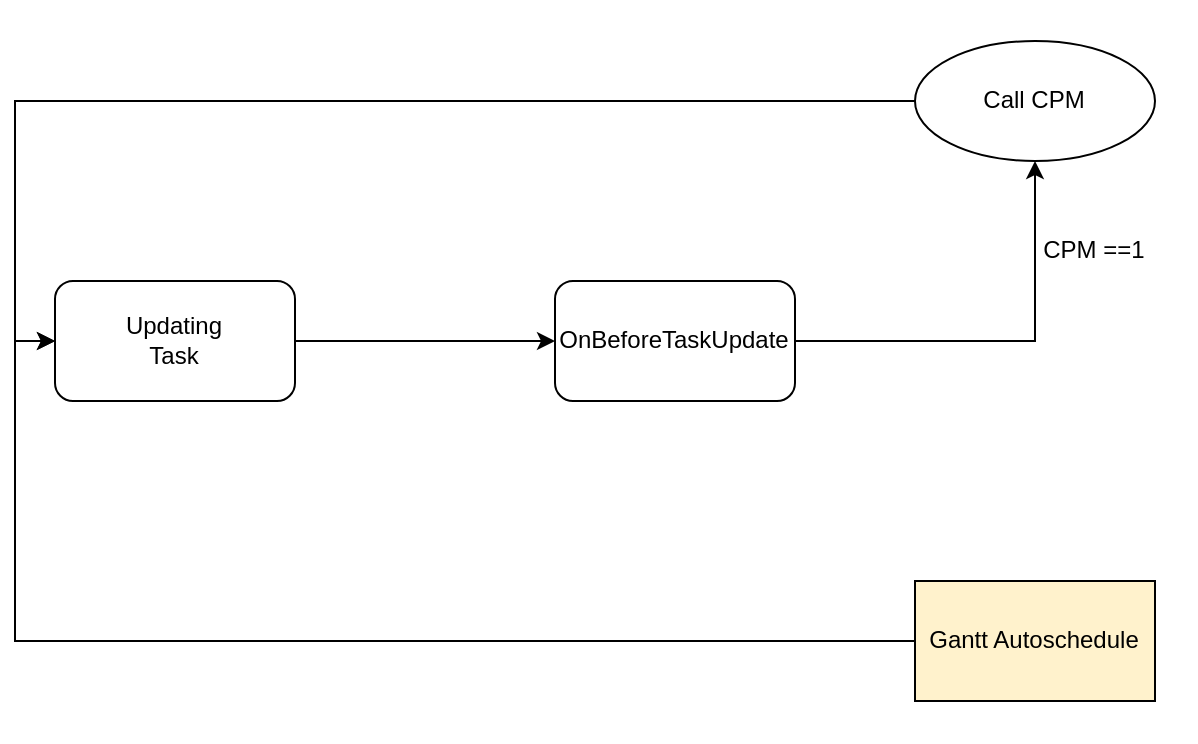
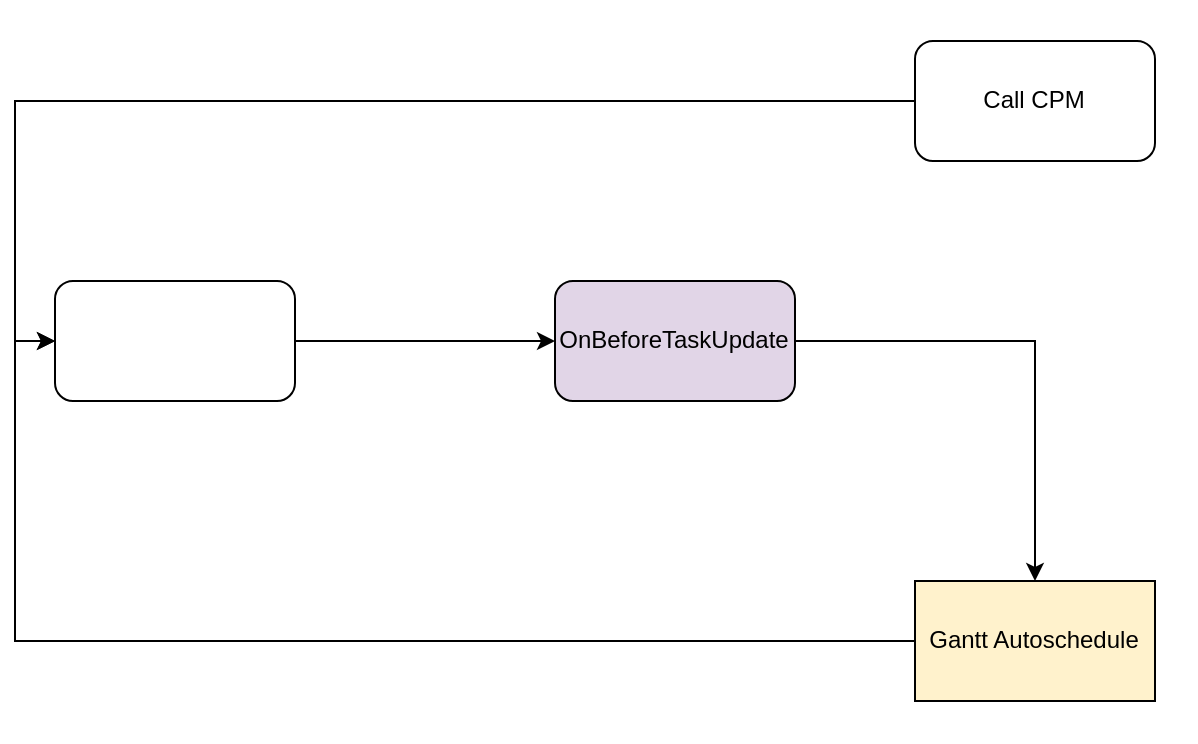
(1035, 101) -> (1035, 101)
(1095, 251) -> none
(1035, 259) -> (1035, 453)
(175, 341) -> none
(675, 341) -> (675, 341)
